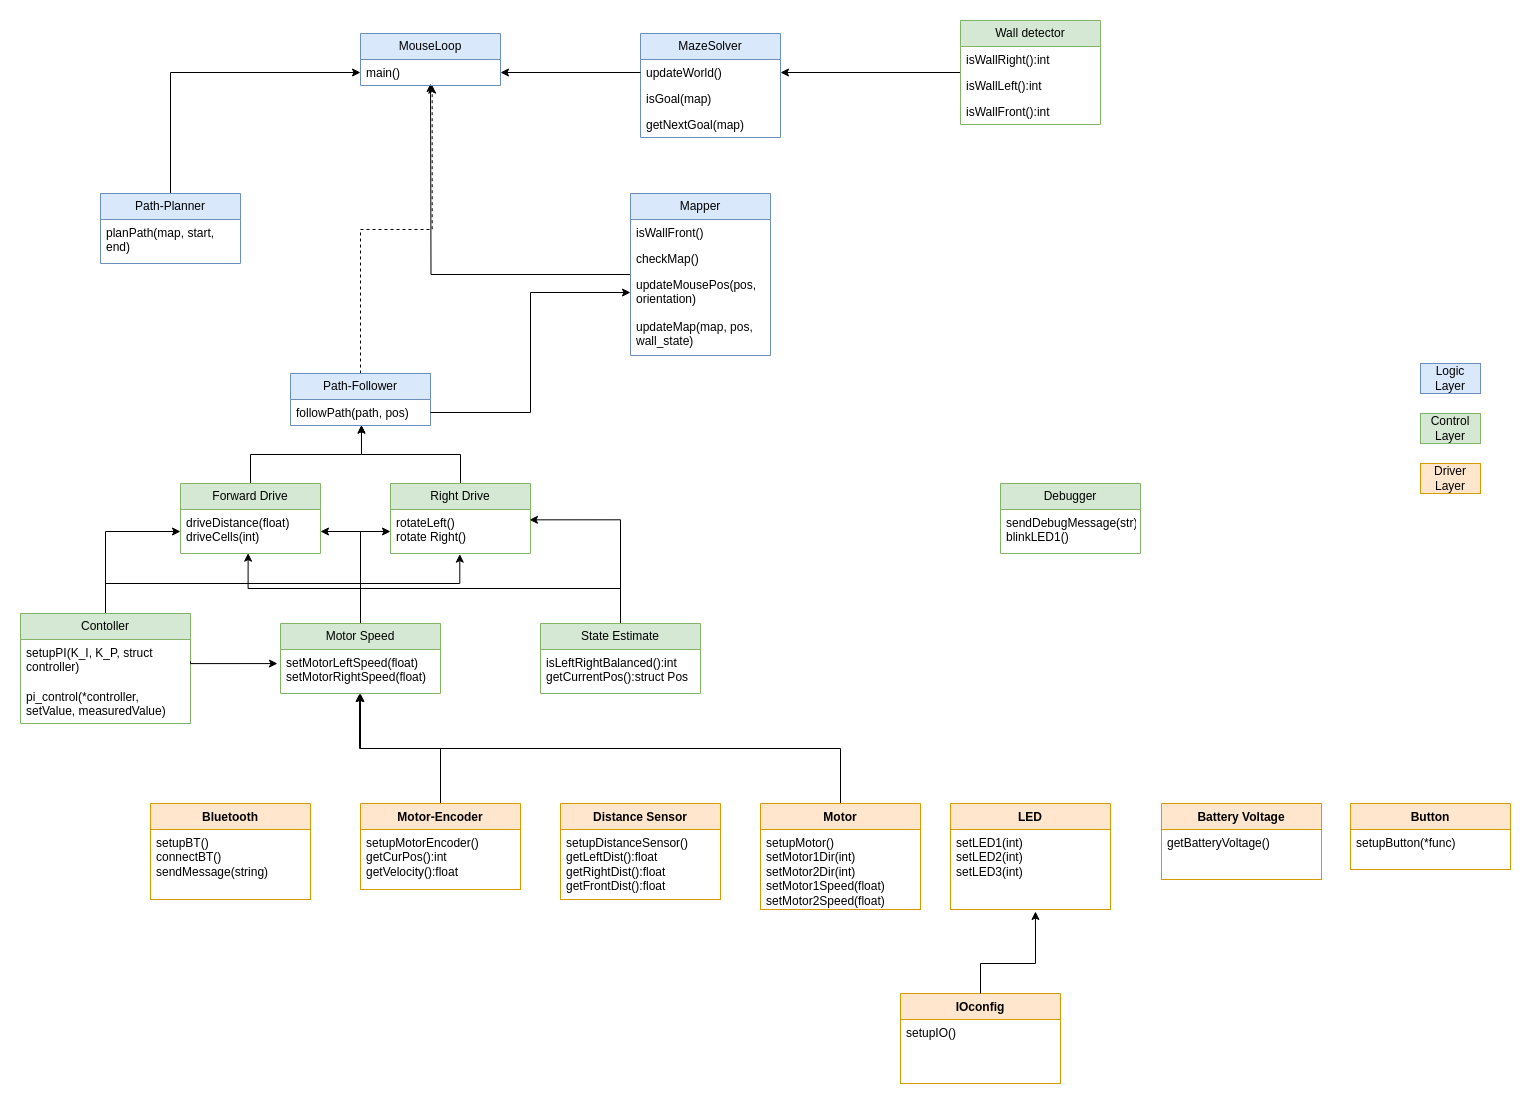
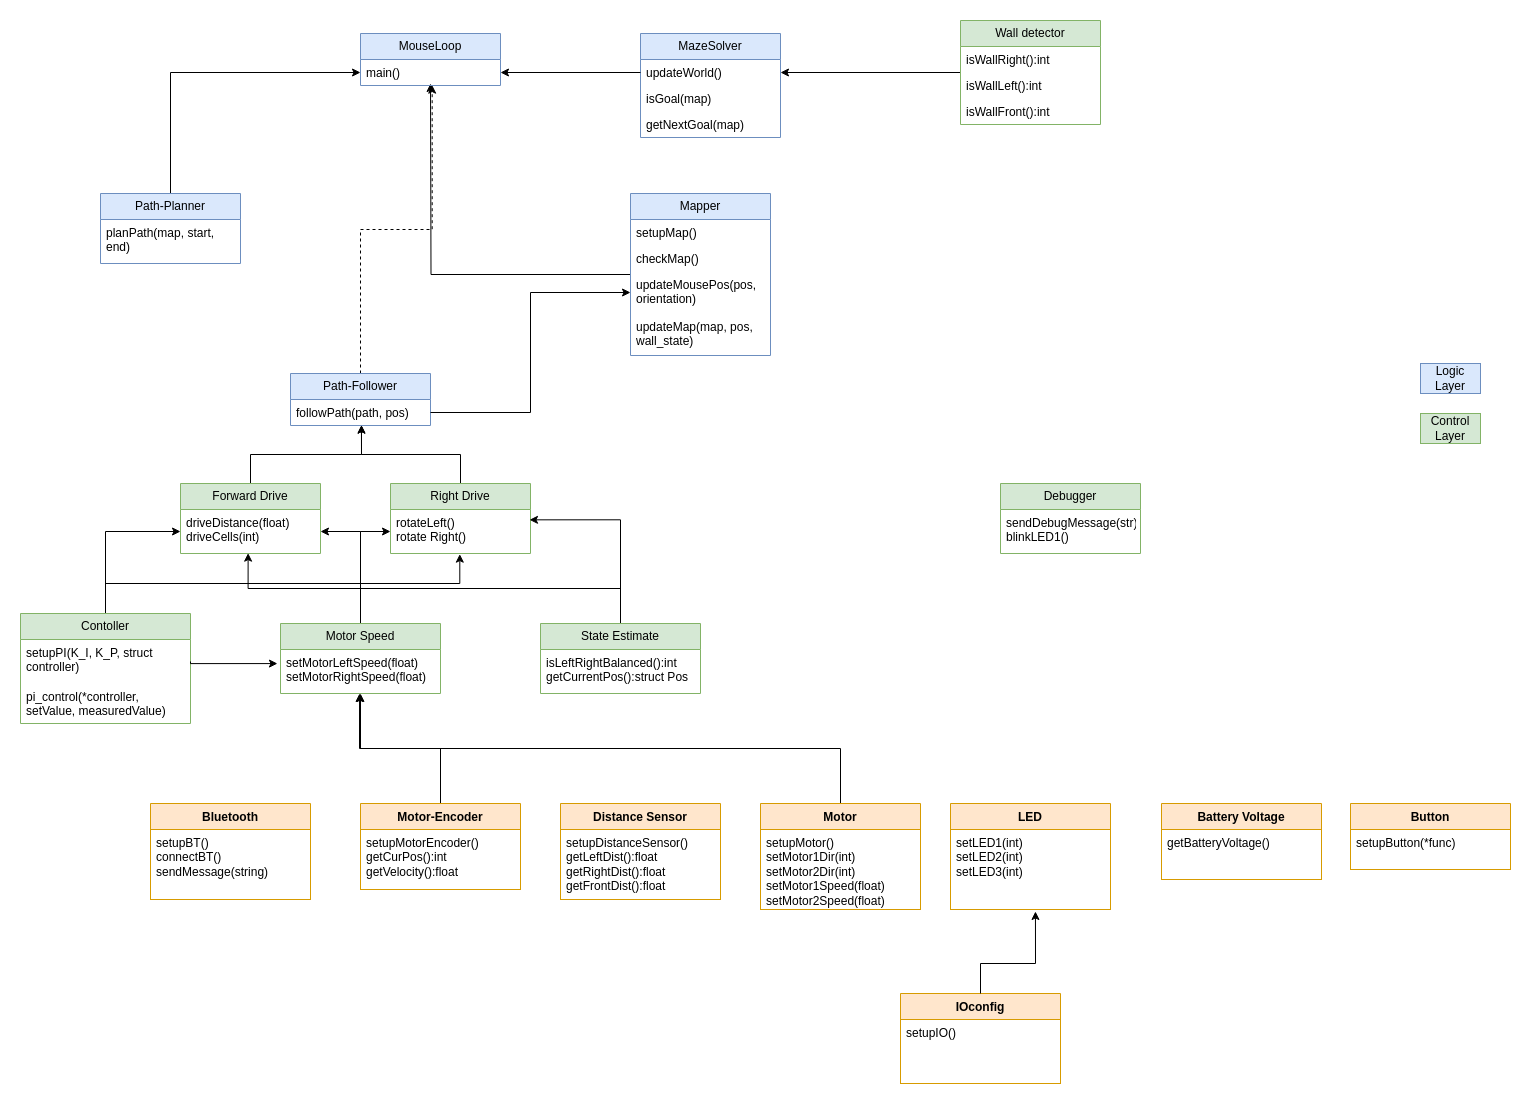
(676, 234) -> (670, 234)
(1451, 479) -> none
